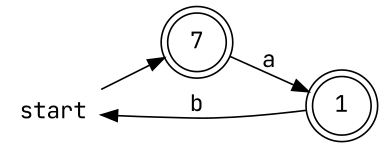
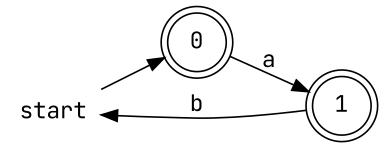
(197, 42) -> (197, 42)
